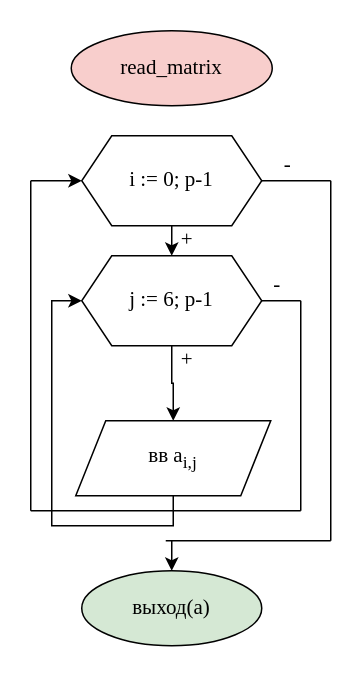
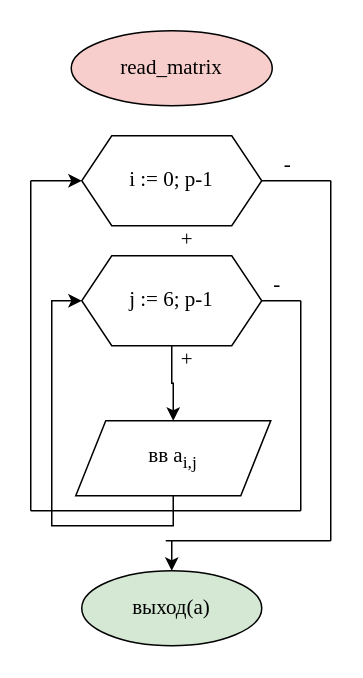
(172, 236) -> none
